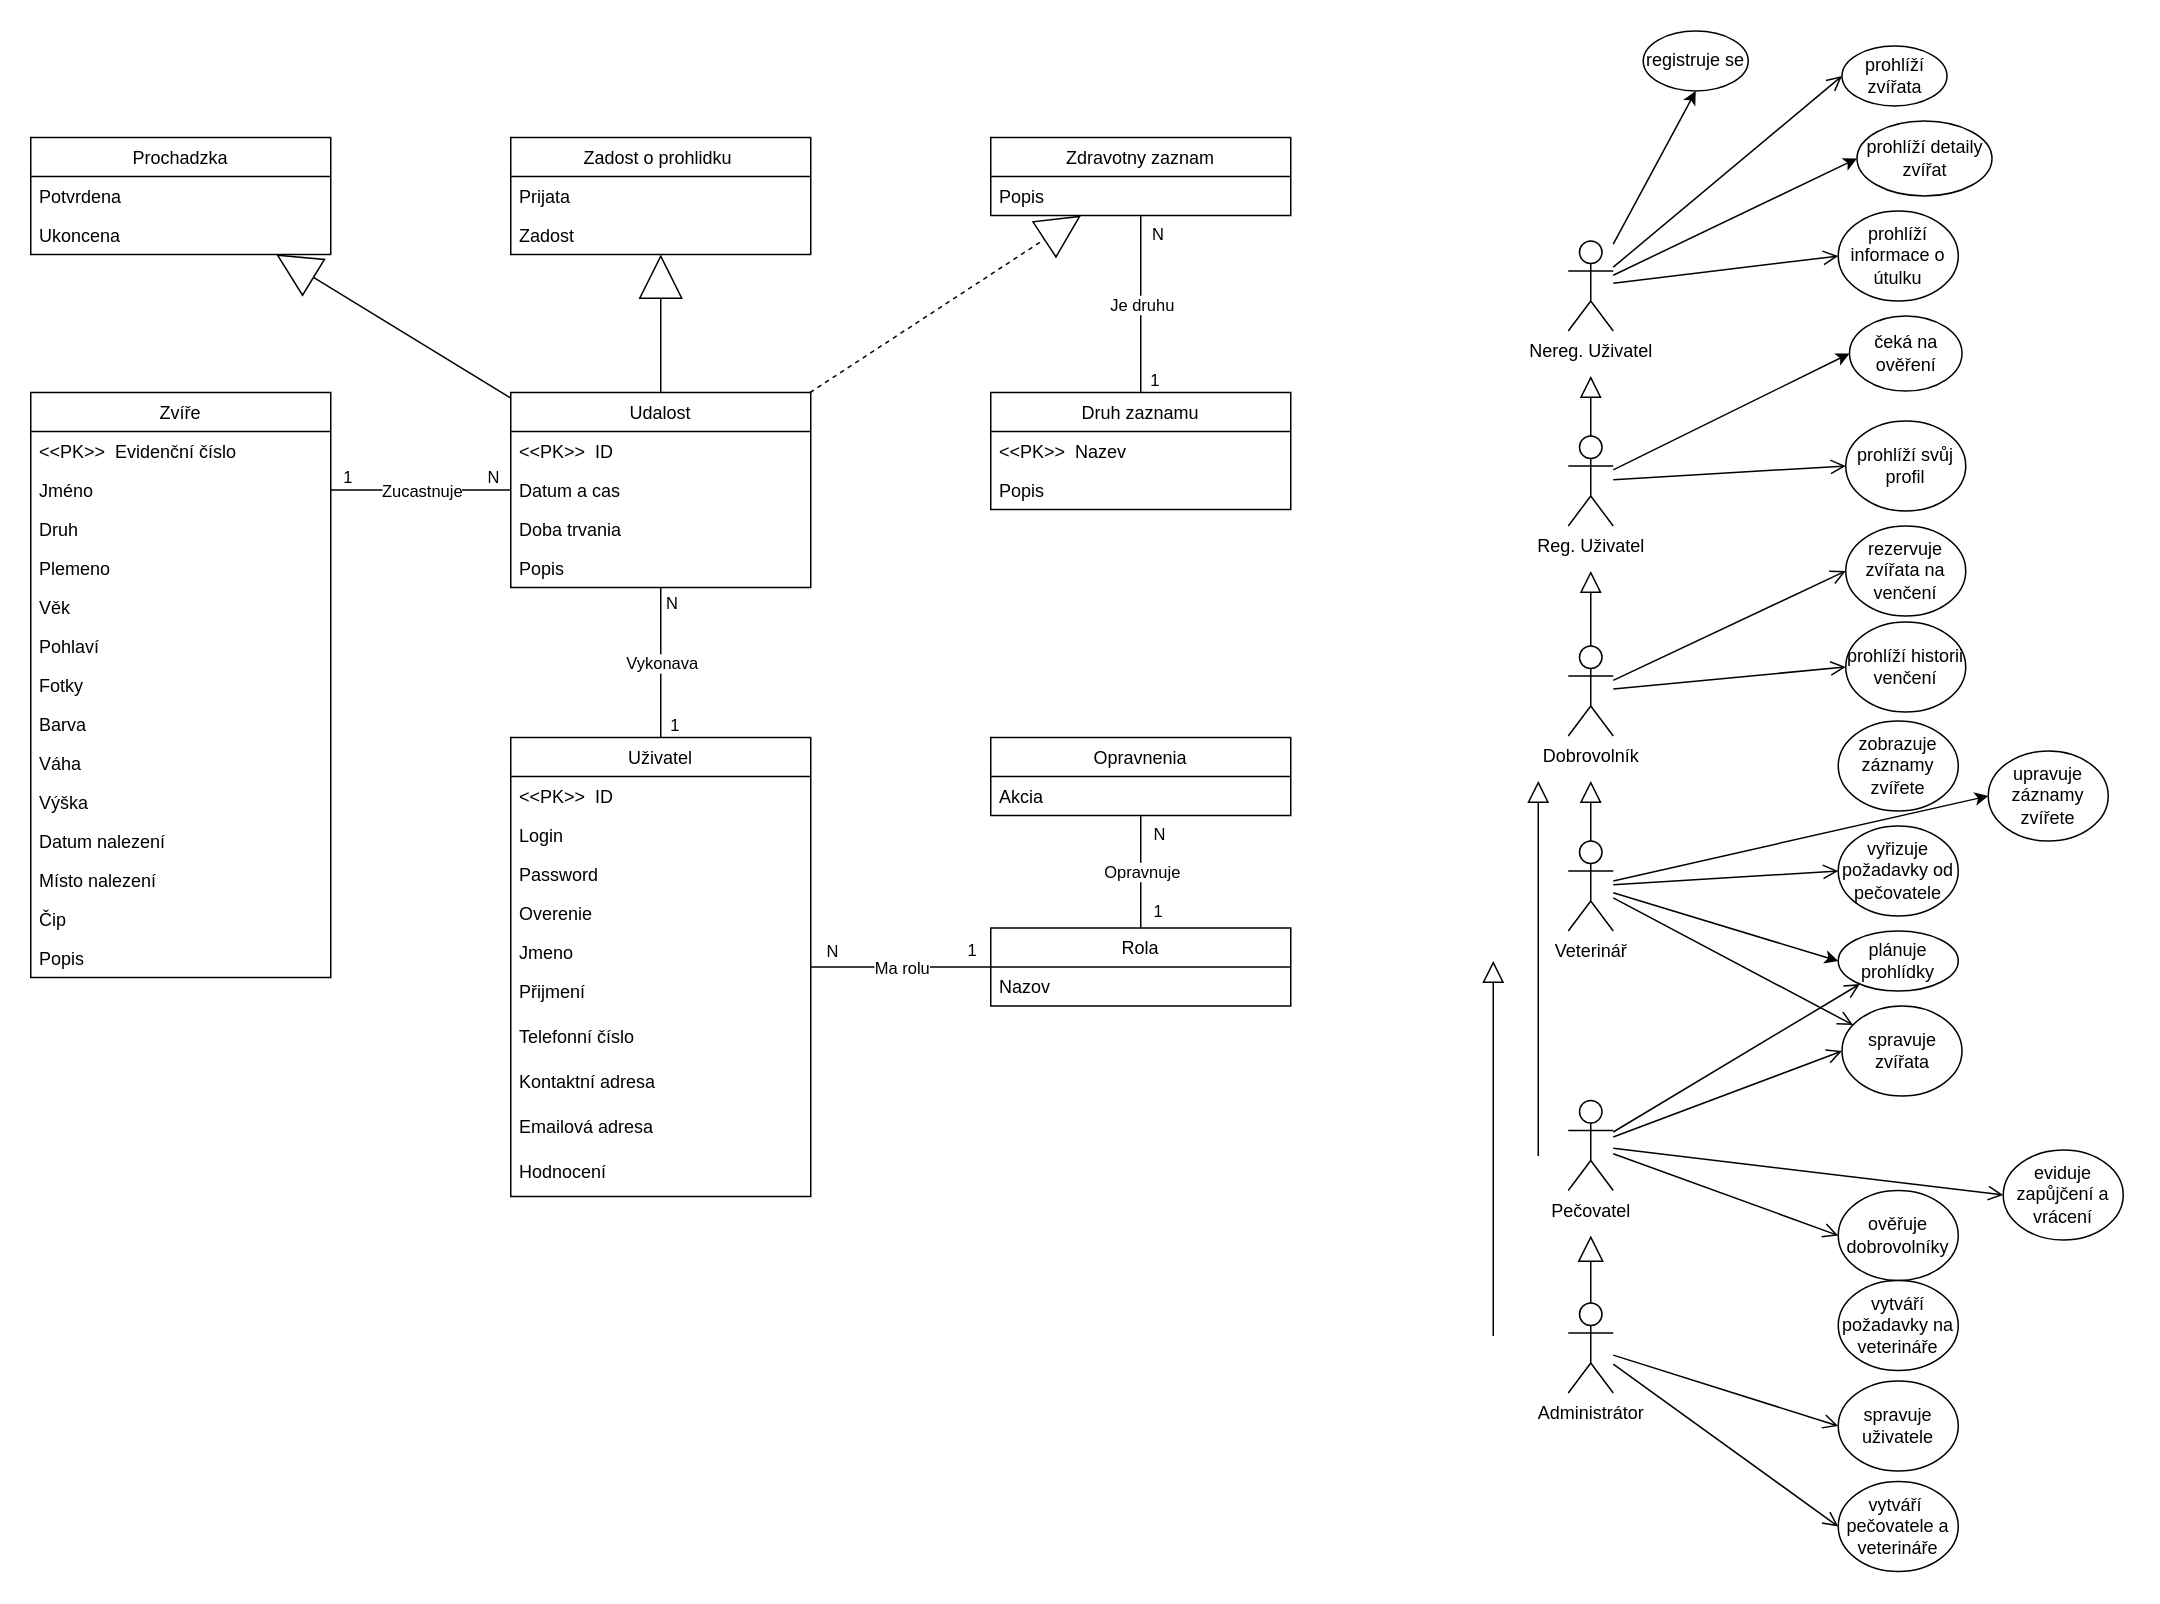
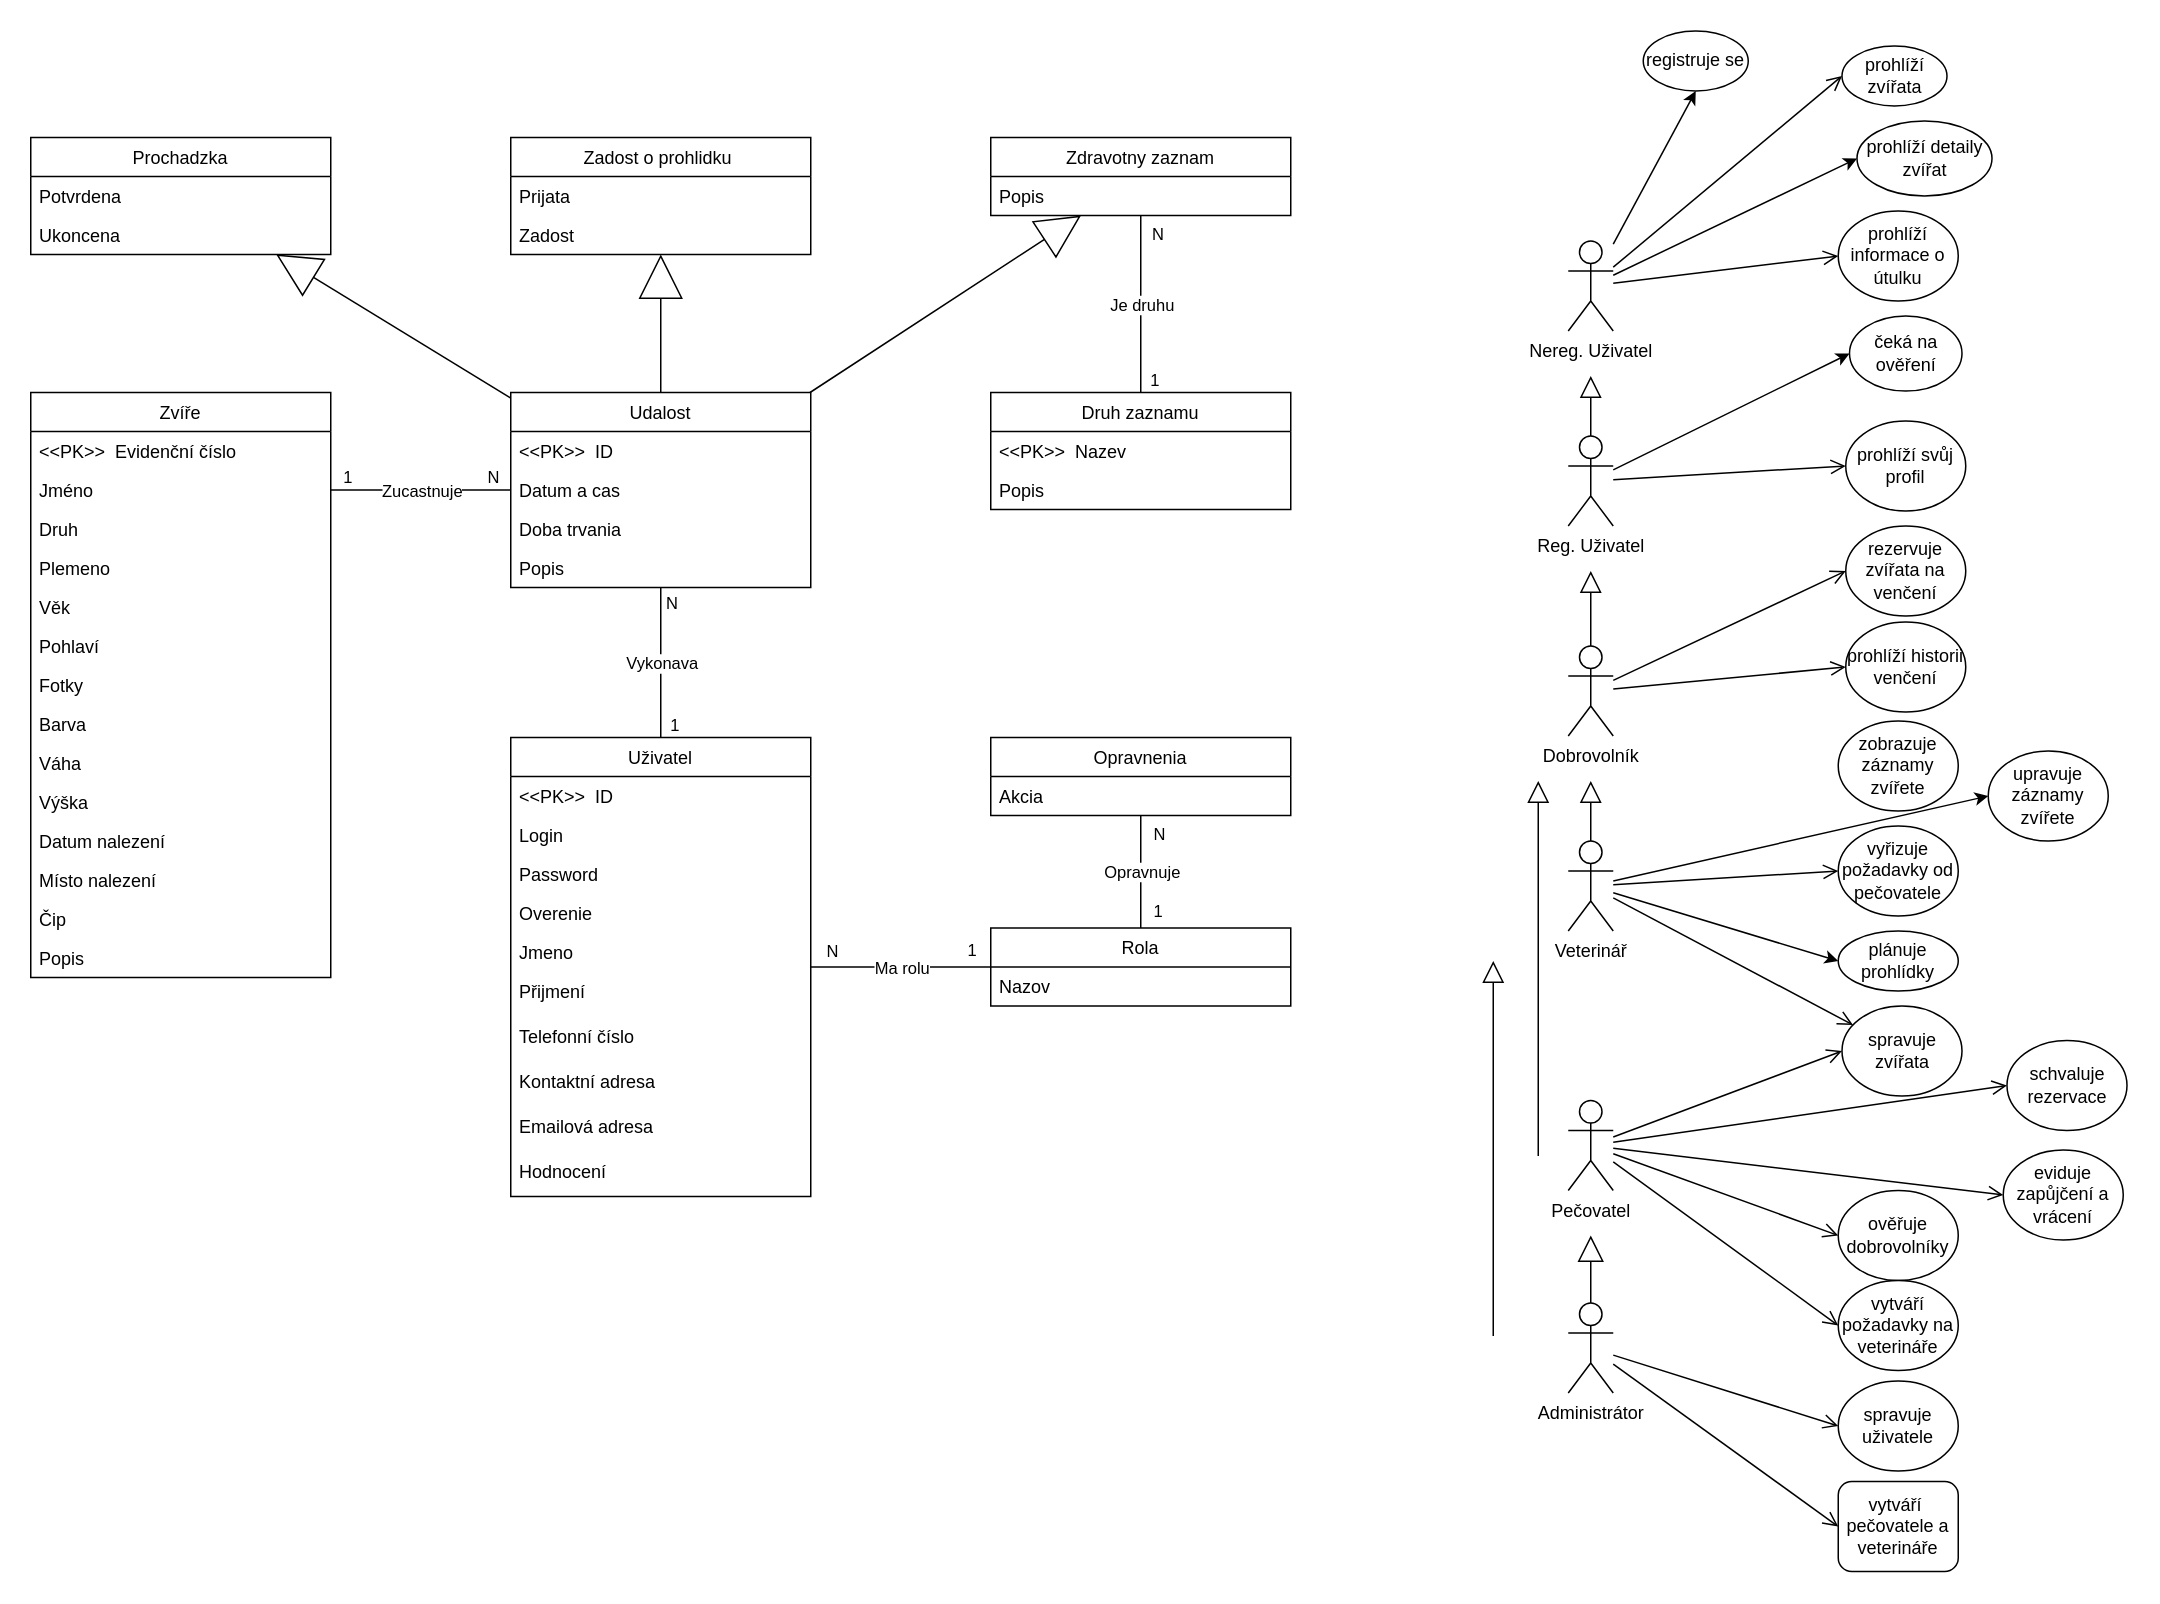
(928, 315) -> (928, 315)
(1736, 1058) -> (1724, 1242)
none -> (2067, 1085)
none -> (1808, 1114)
(1898, 1526) -> (1898, 1526)
